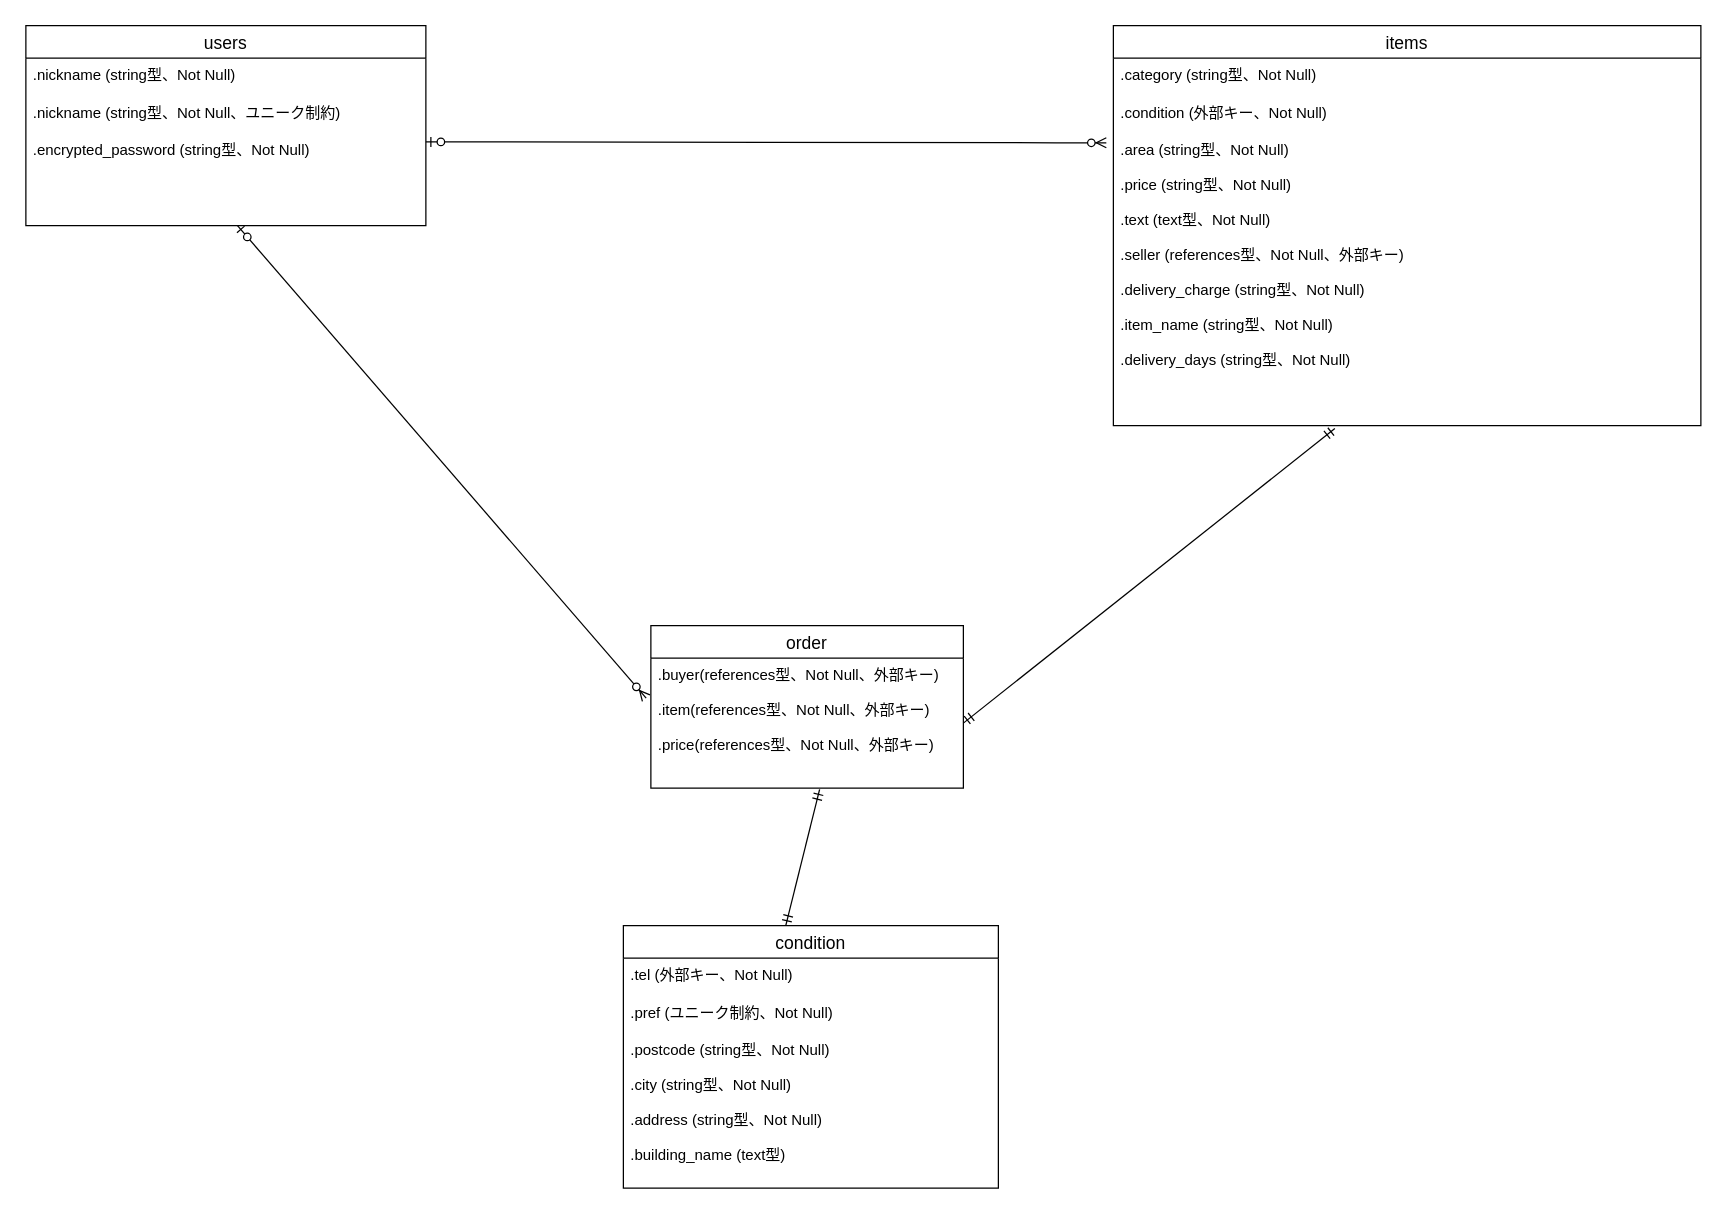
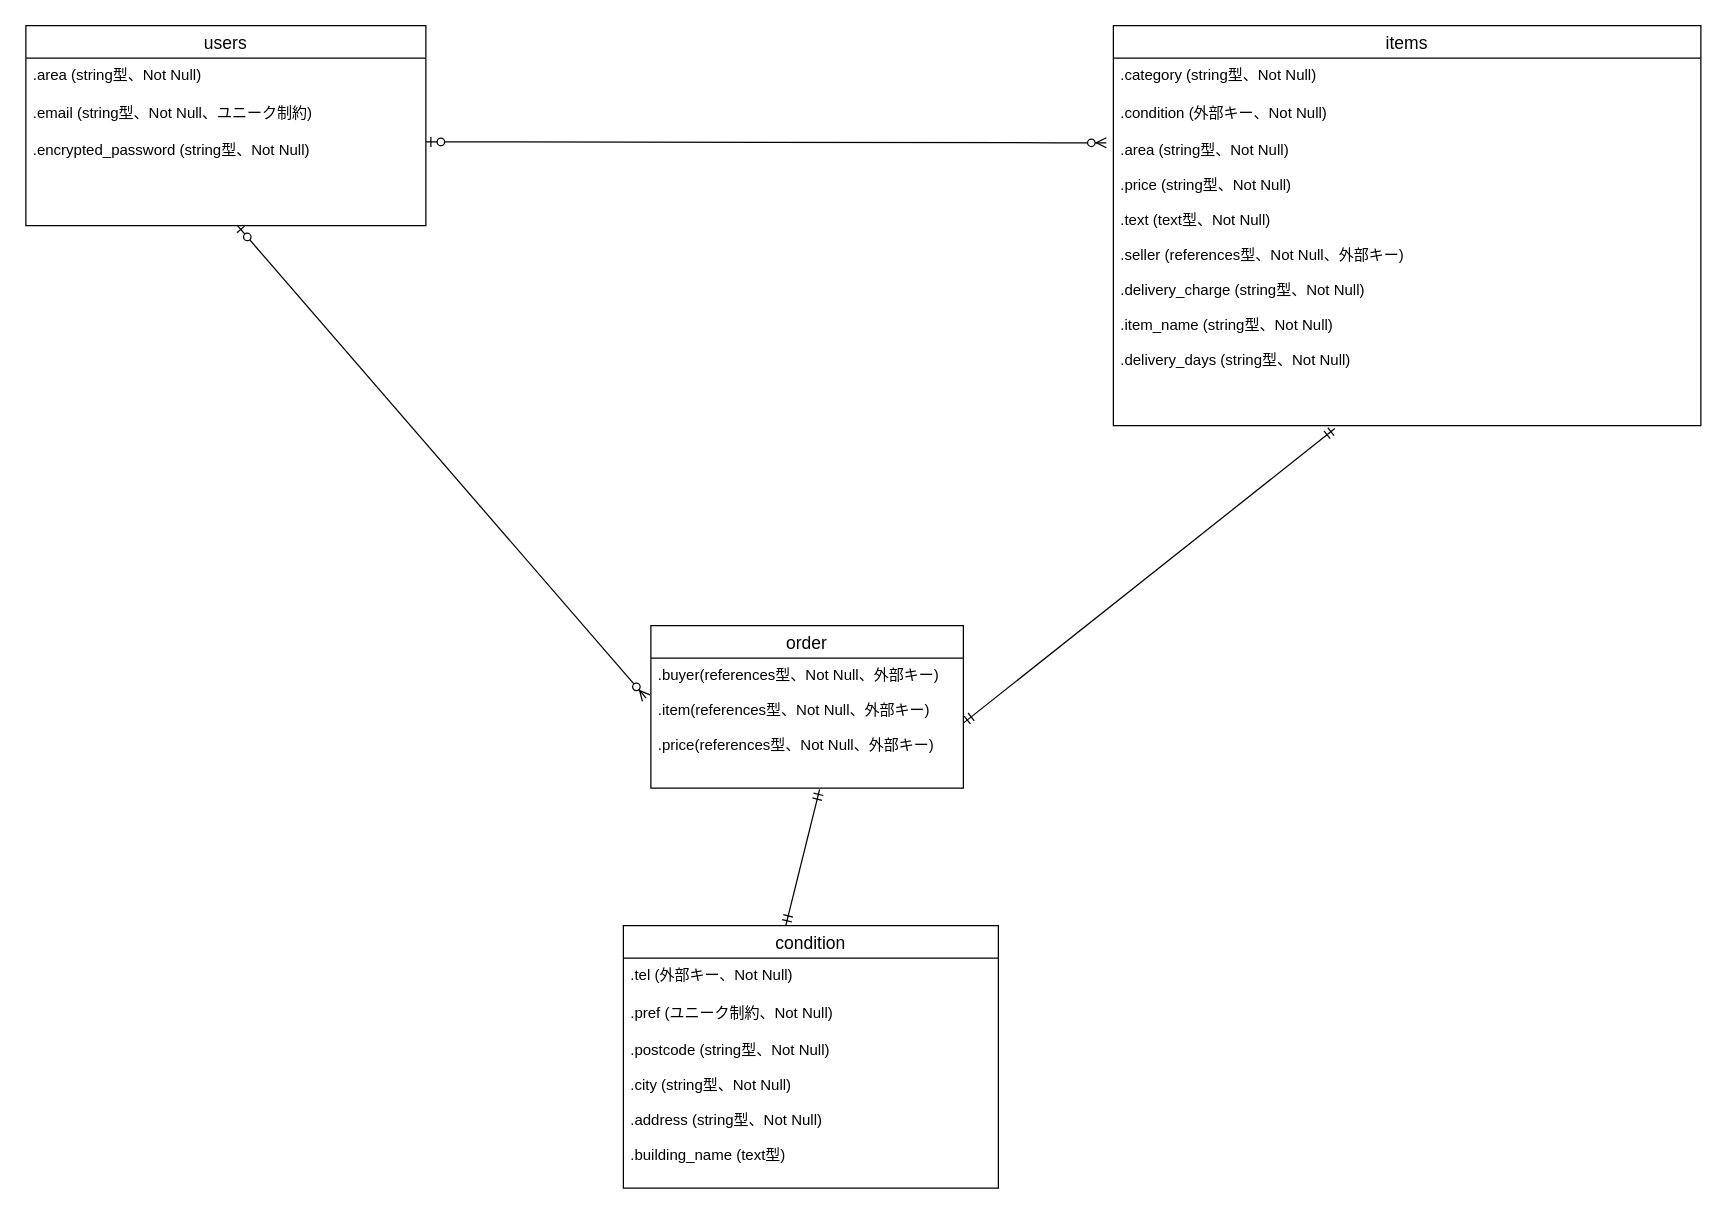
(143, 75) -> (128, 75)
(196, 113) -> (181, 113)
